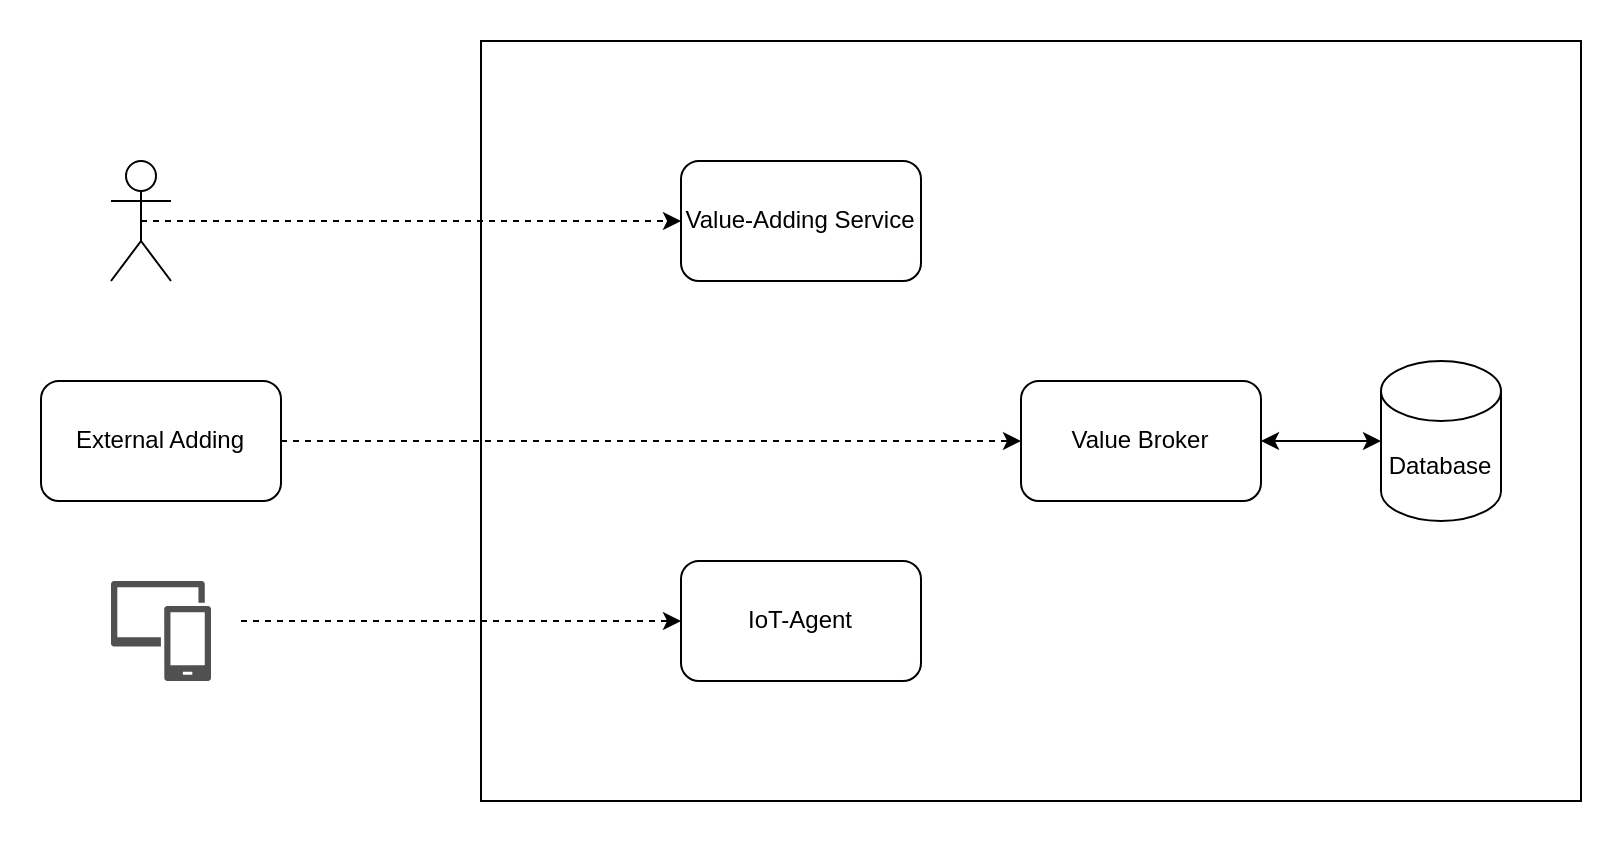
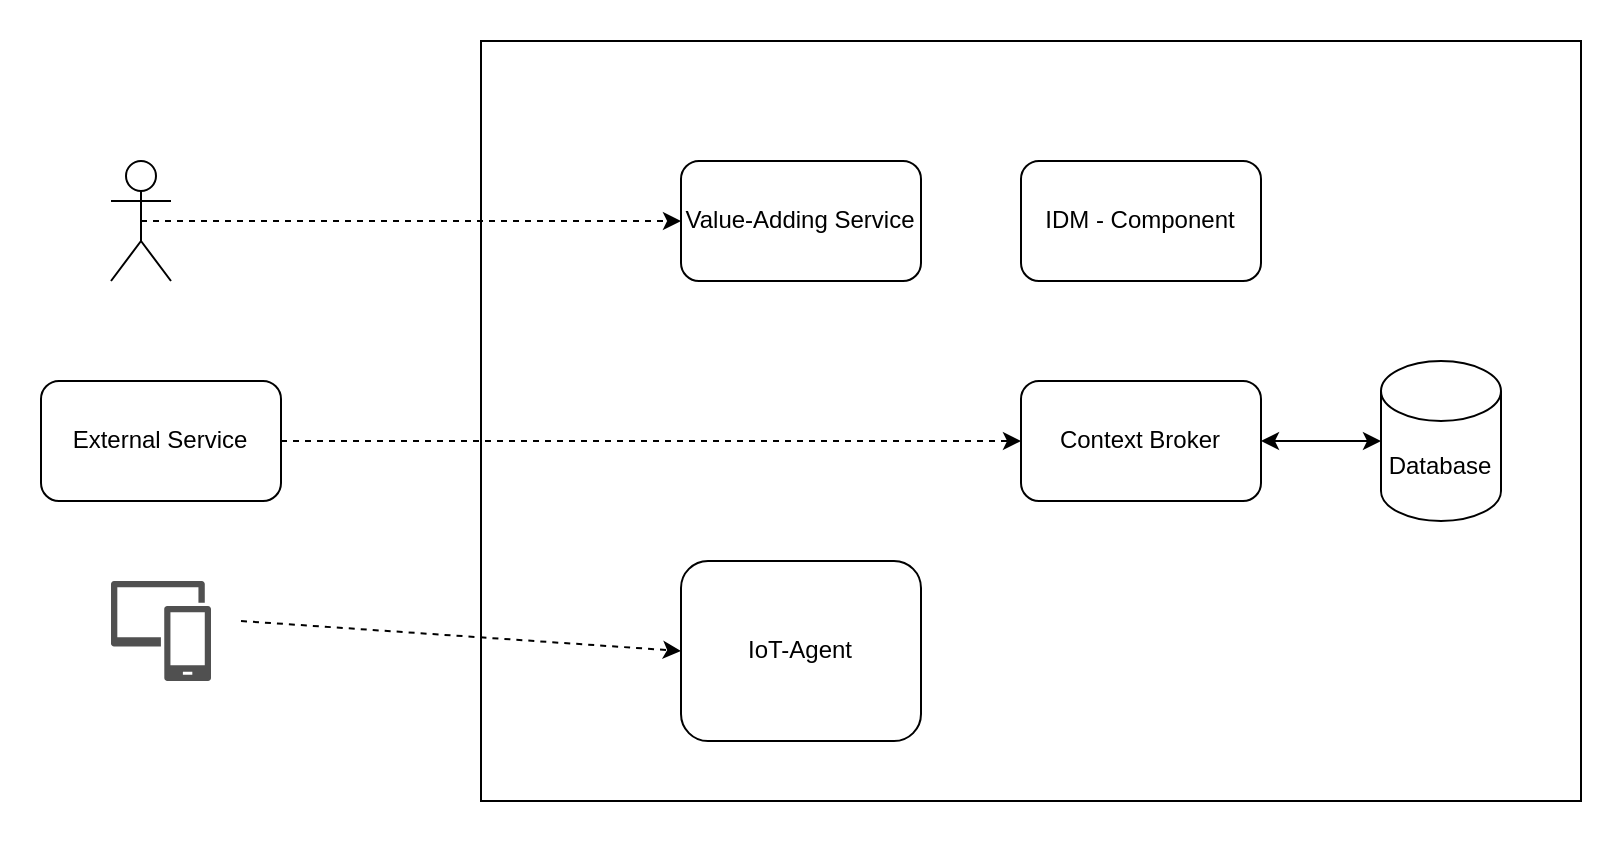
none -> (1141, 221)
(161, 441) -> (161, 441)
(1141, 441) -> (1141, 441)
(801, 621) -> (801, 651)
